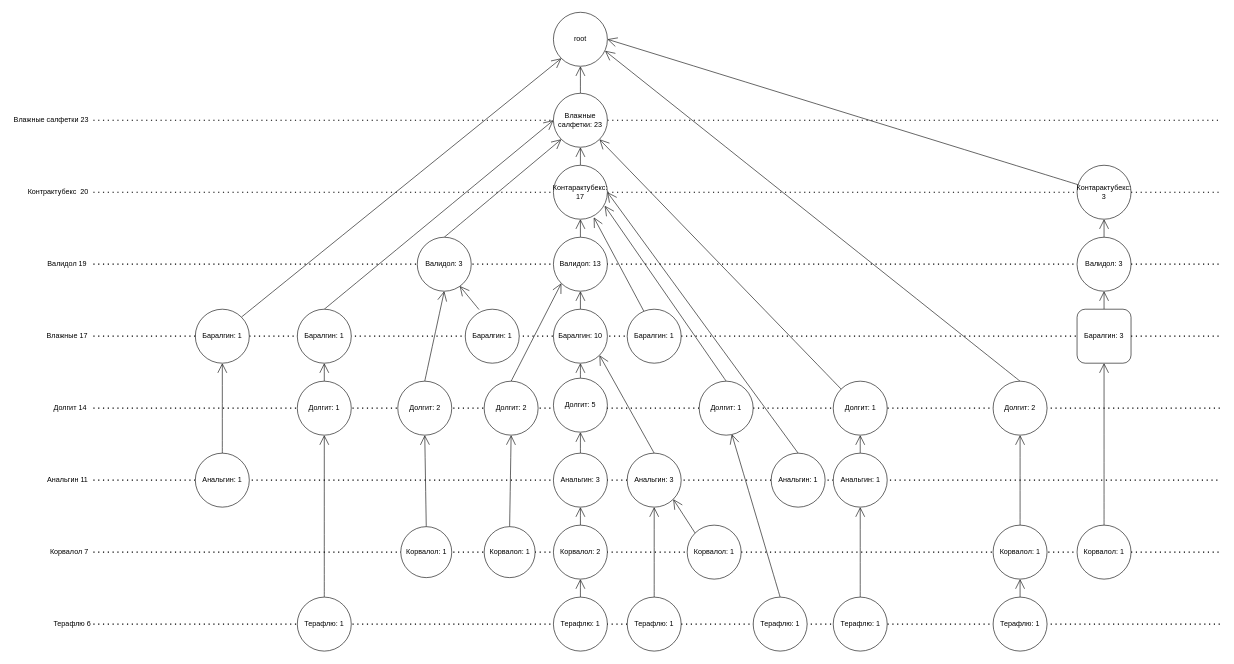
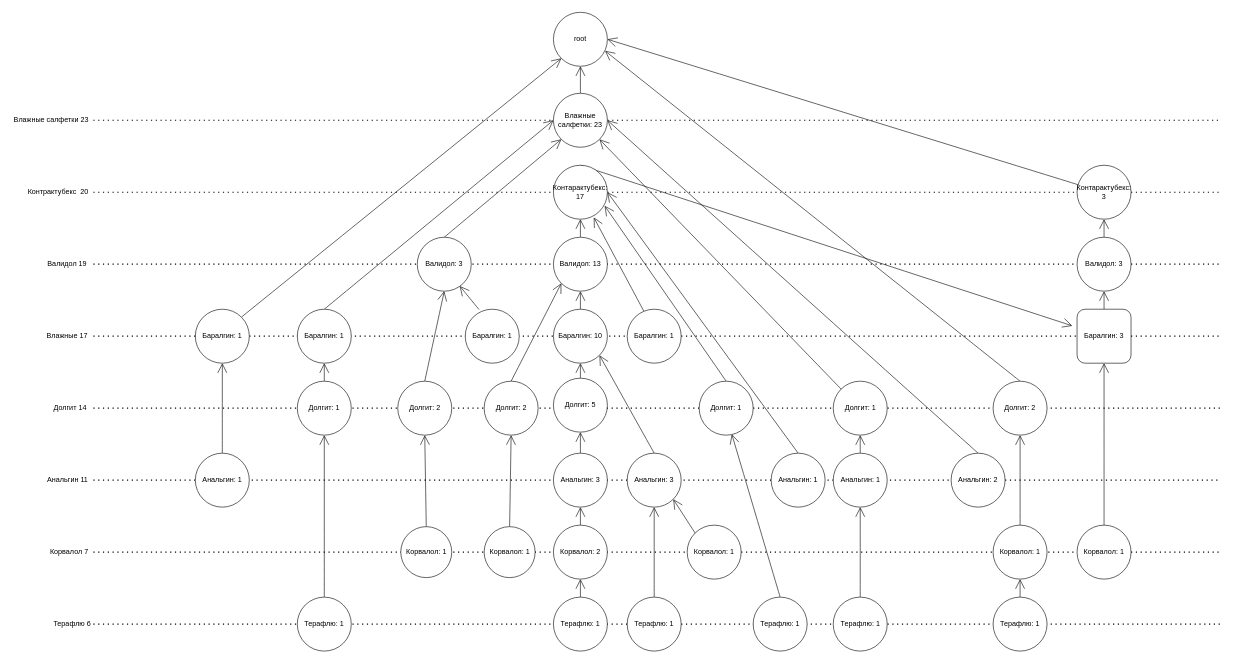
(581, 158) -> (980, 296)
none -> (793, 287)
none -> (978, 480)
